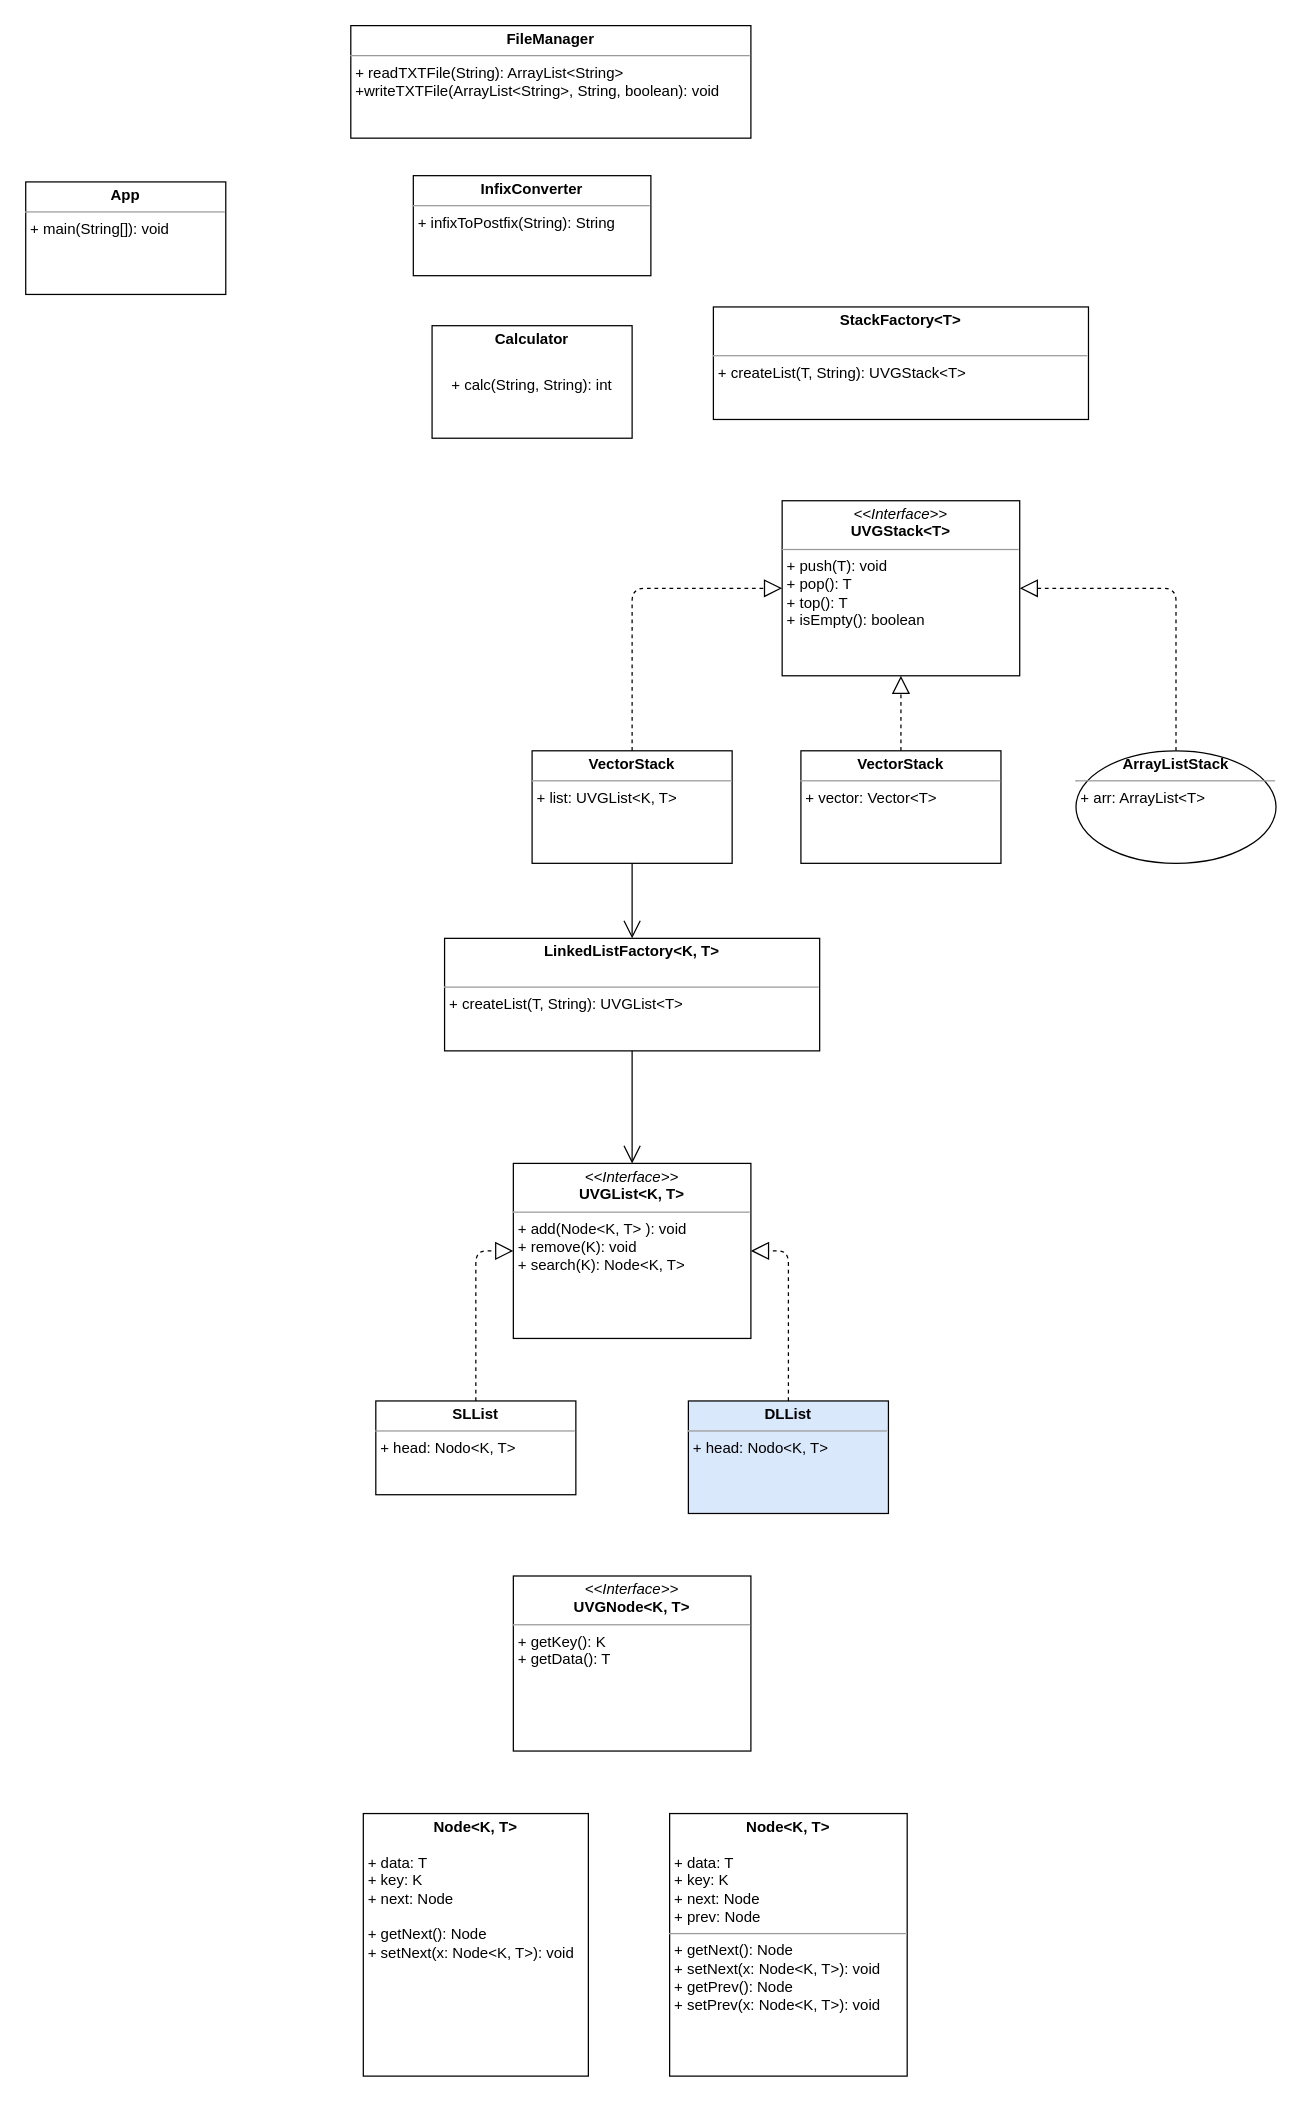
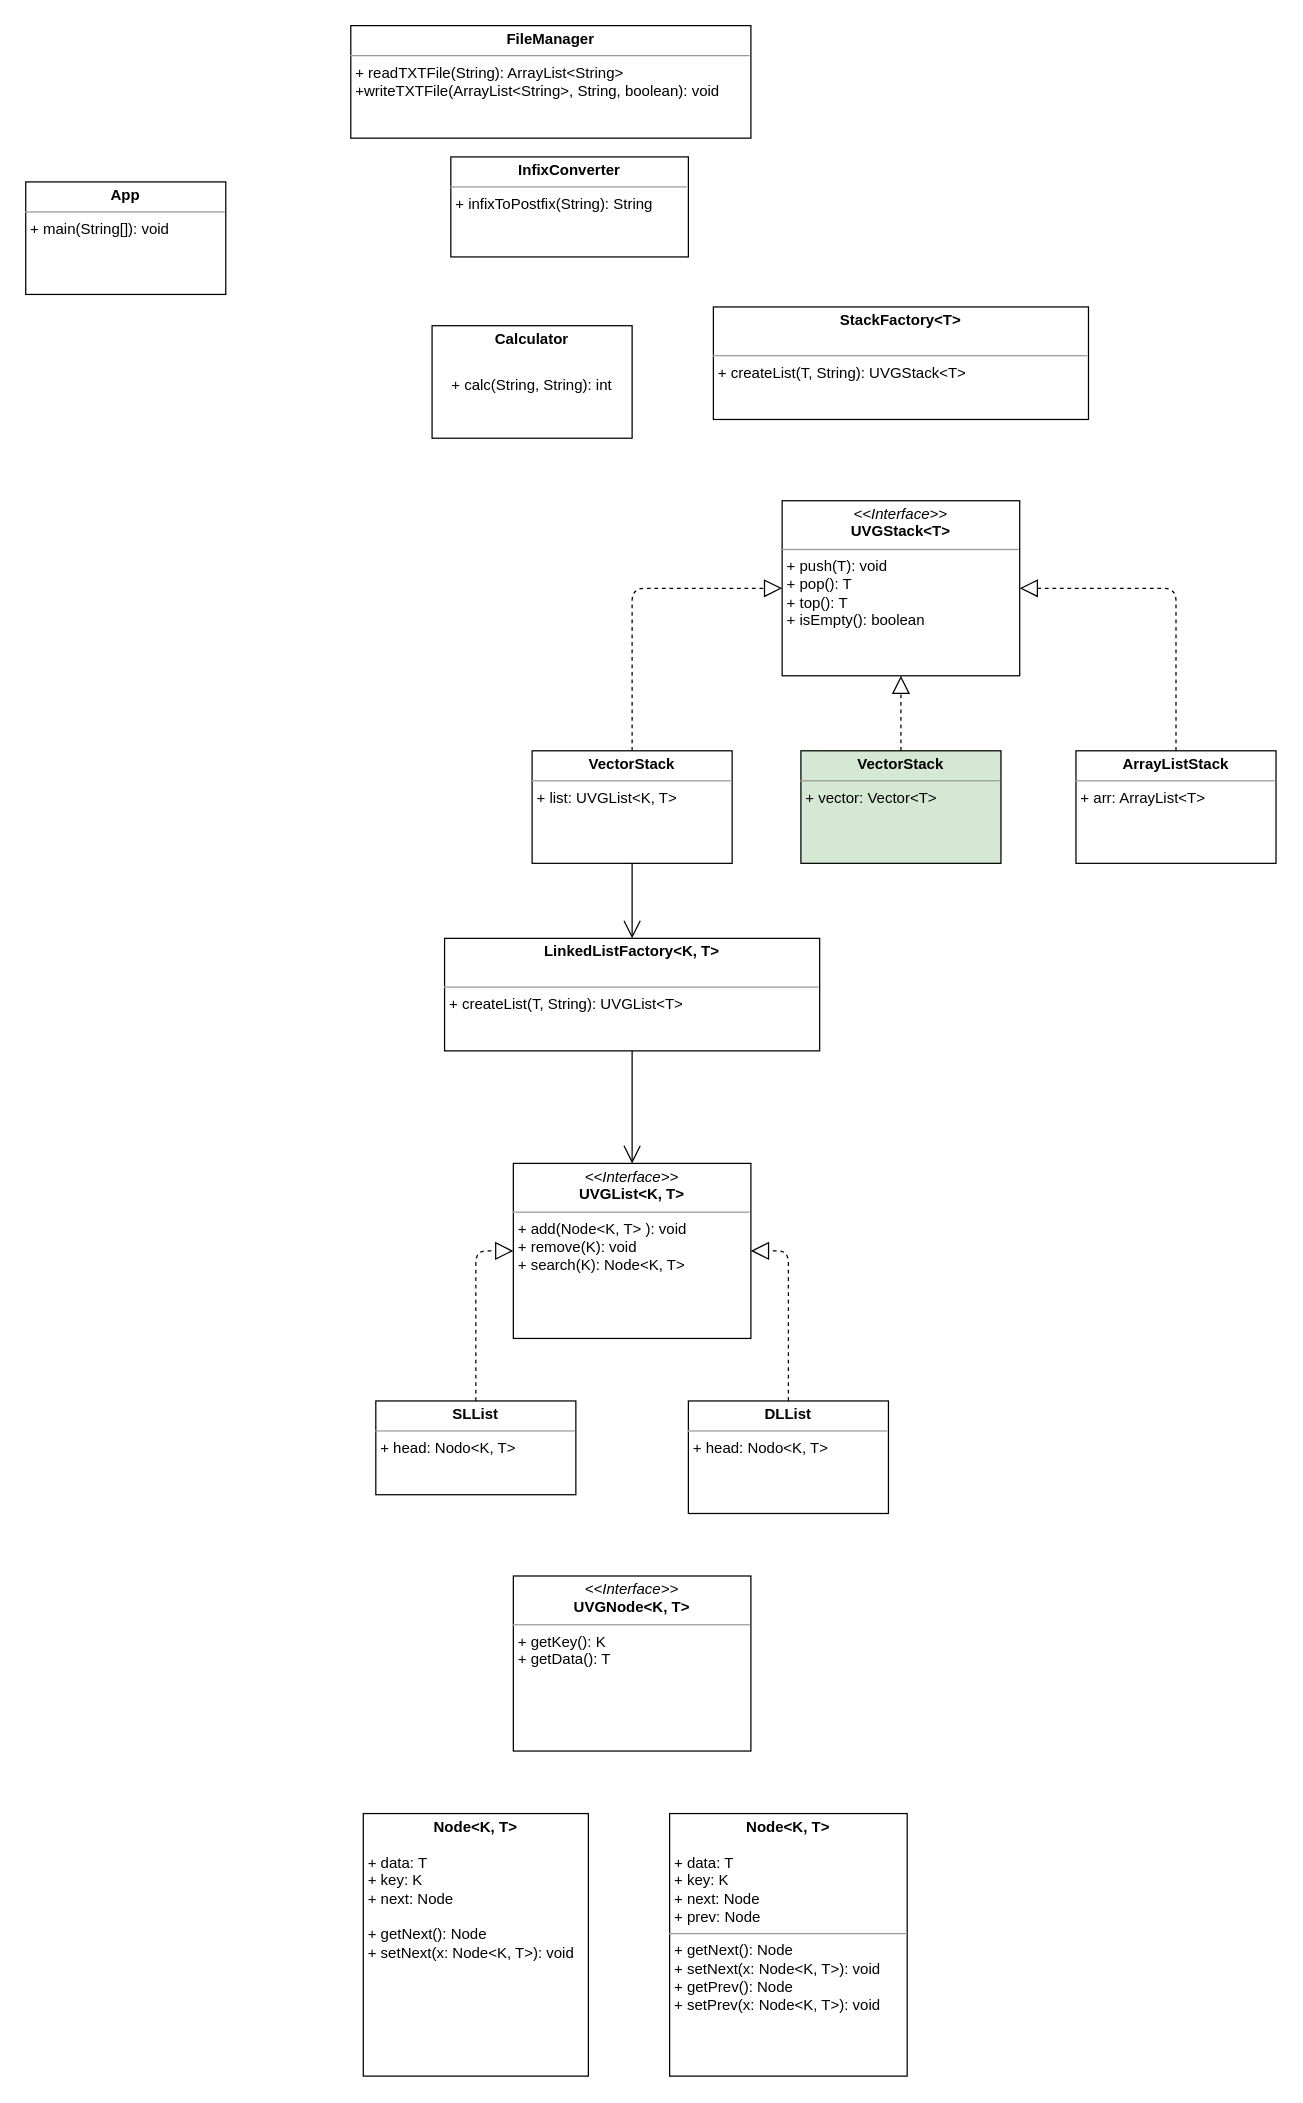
(532, 226) -> (569, 207)
(901, 807) -> (901, 807)
(1176, 807) -> (1176, 807)
(788, 1457) -> (788, 1457)
